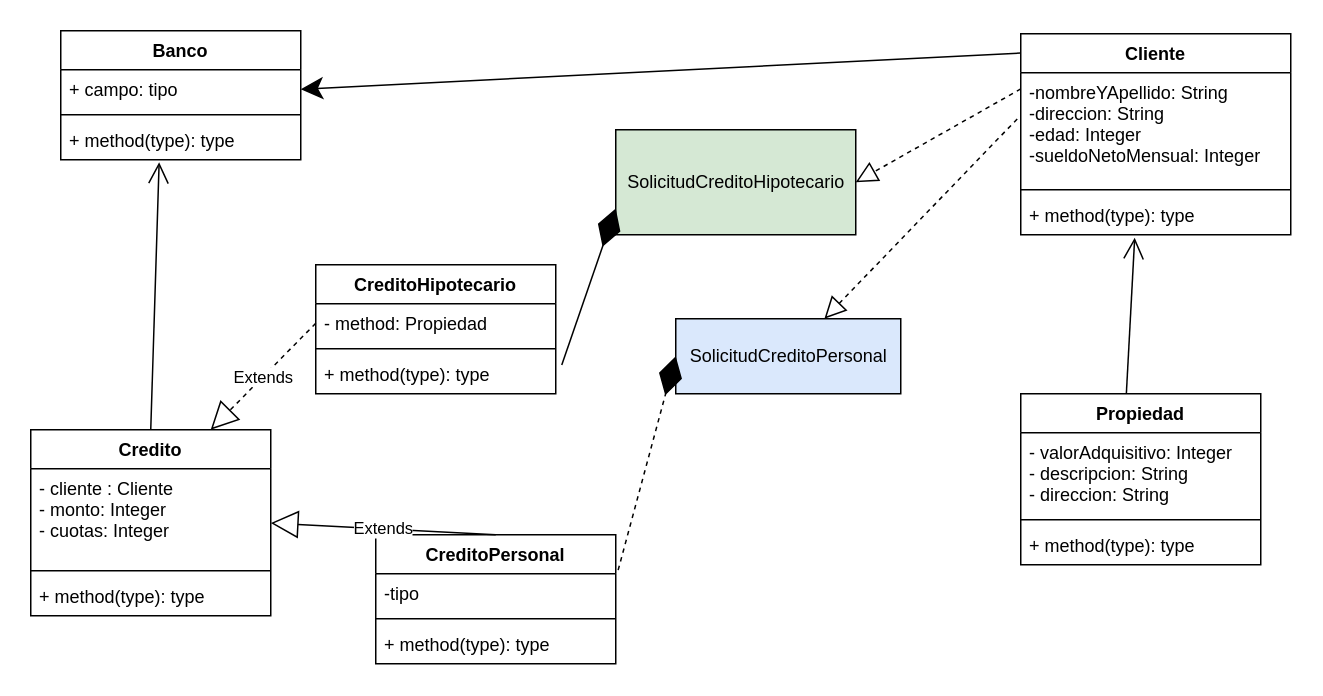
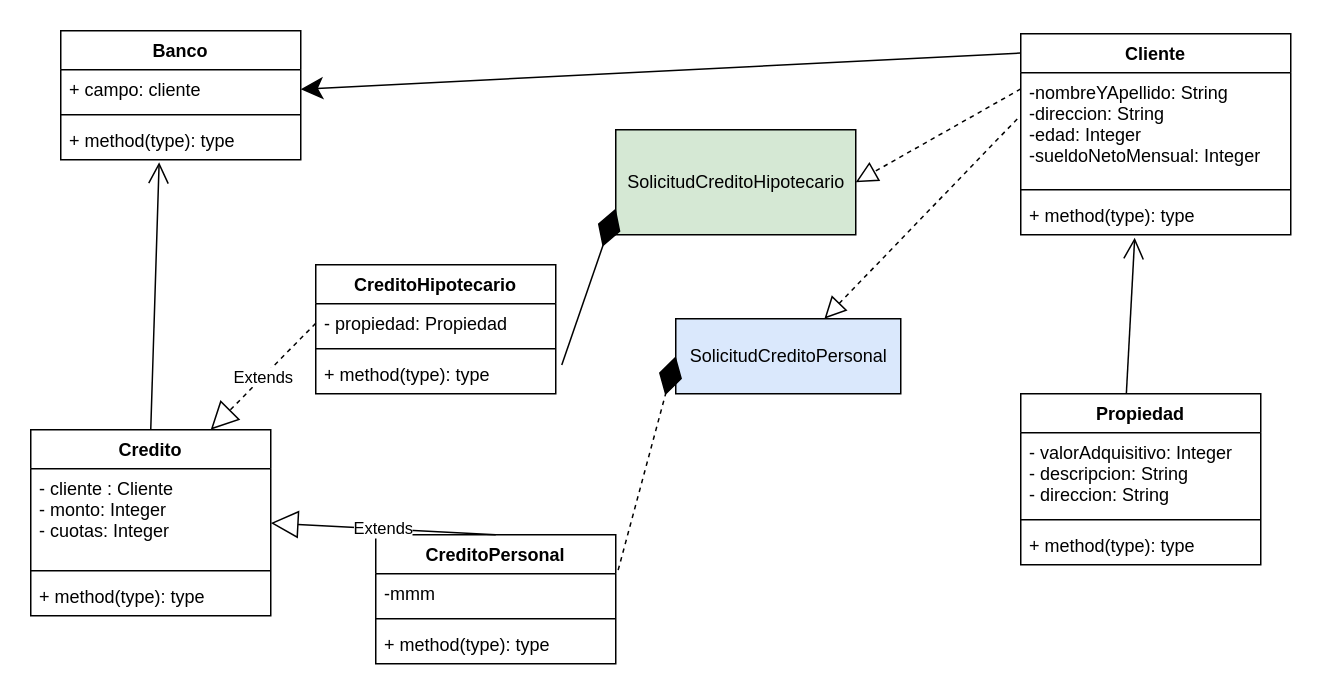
(125, 90) -> (138, 90)
(410, 324) -> (423, 324)
(407, 594) -> (404, 594)
